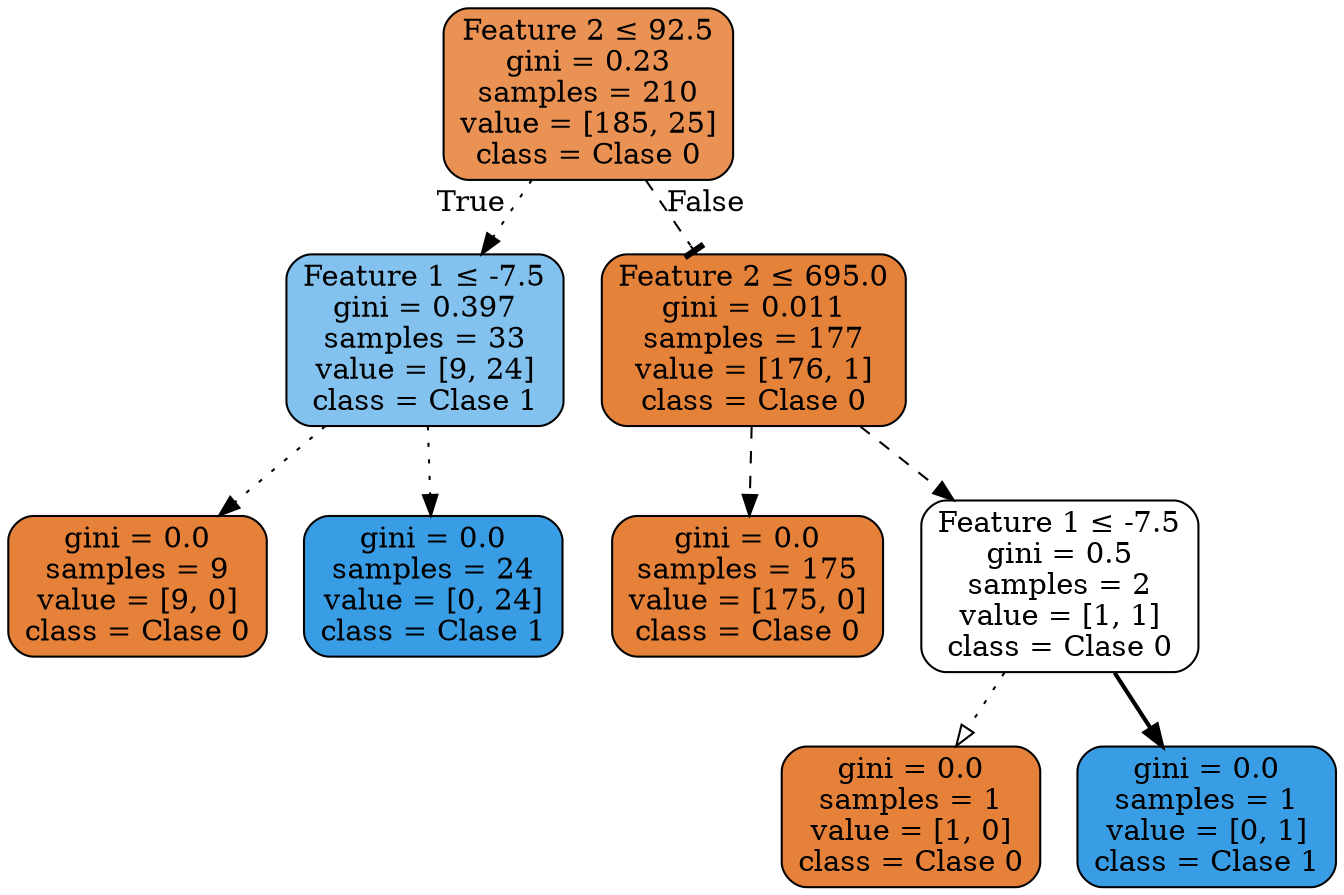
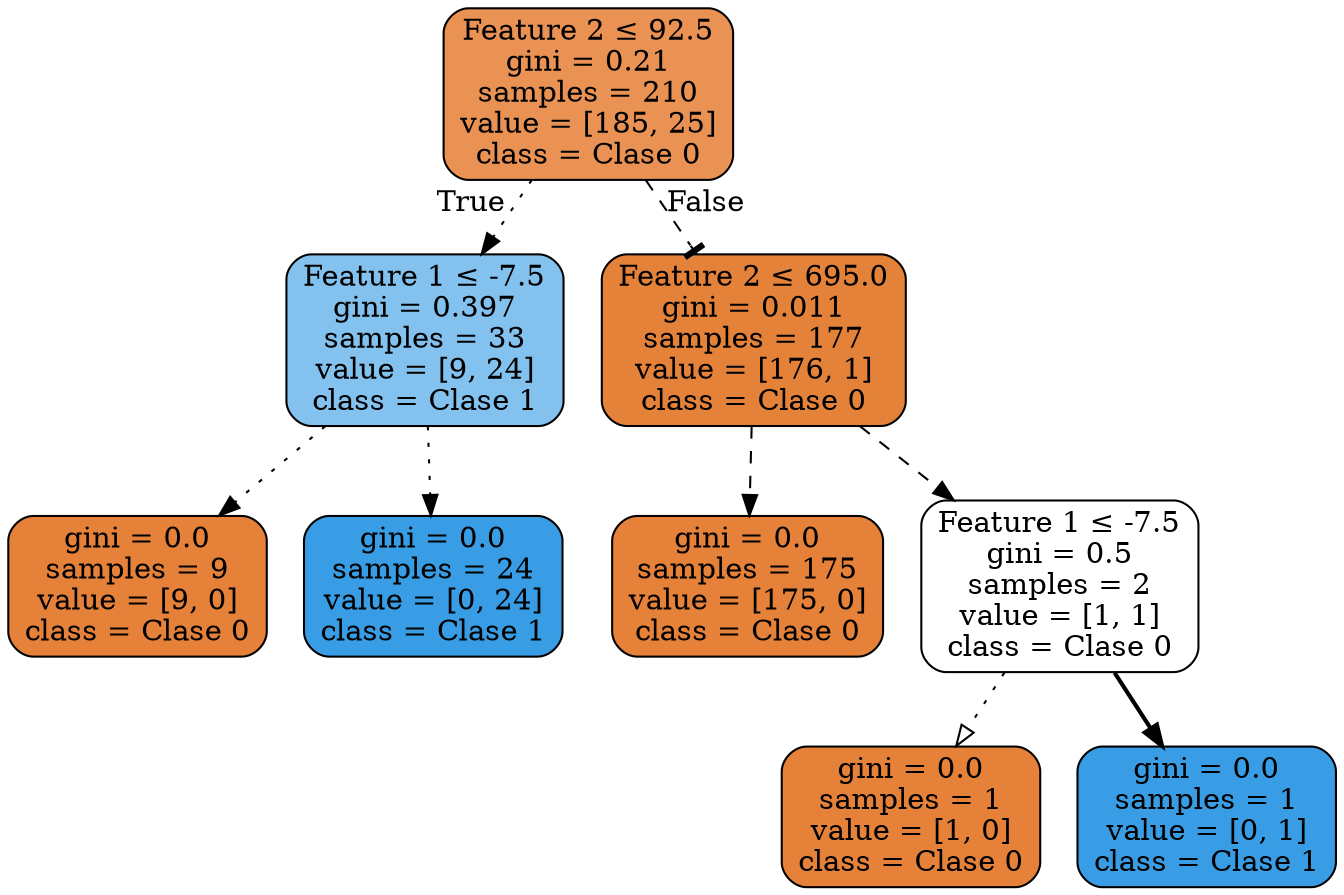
(588, 62) -> (588, 62)
